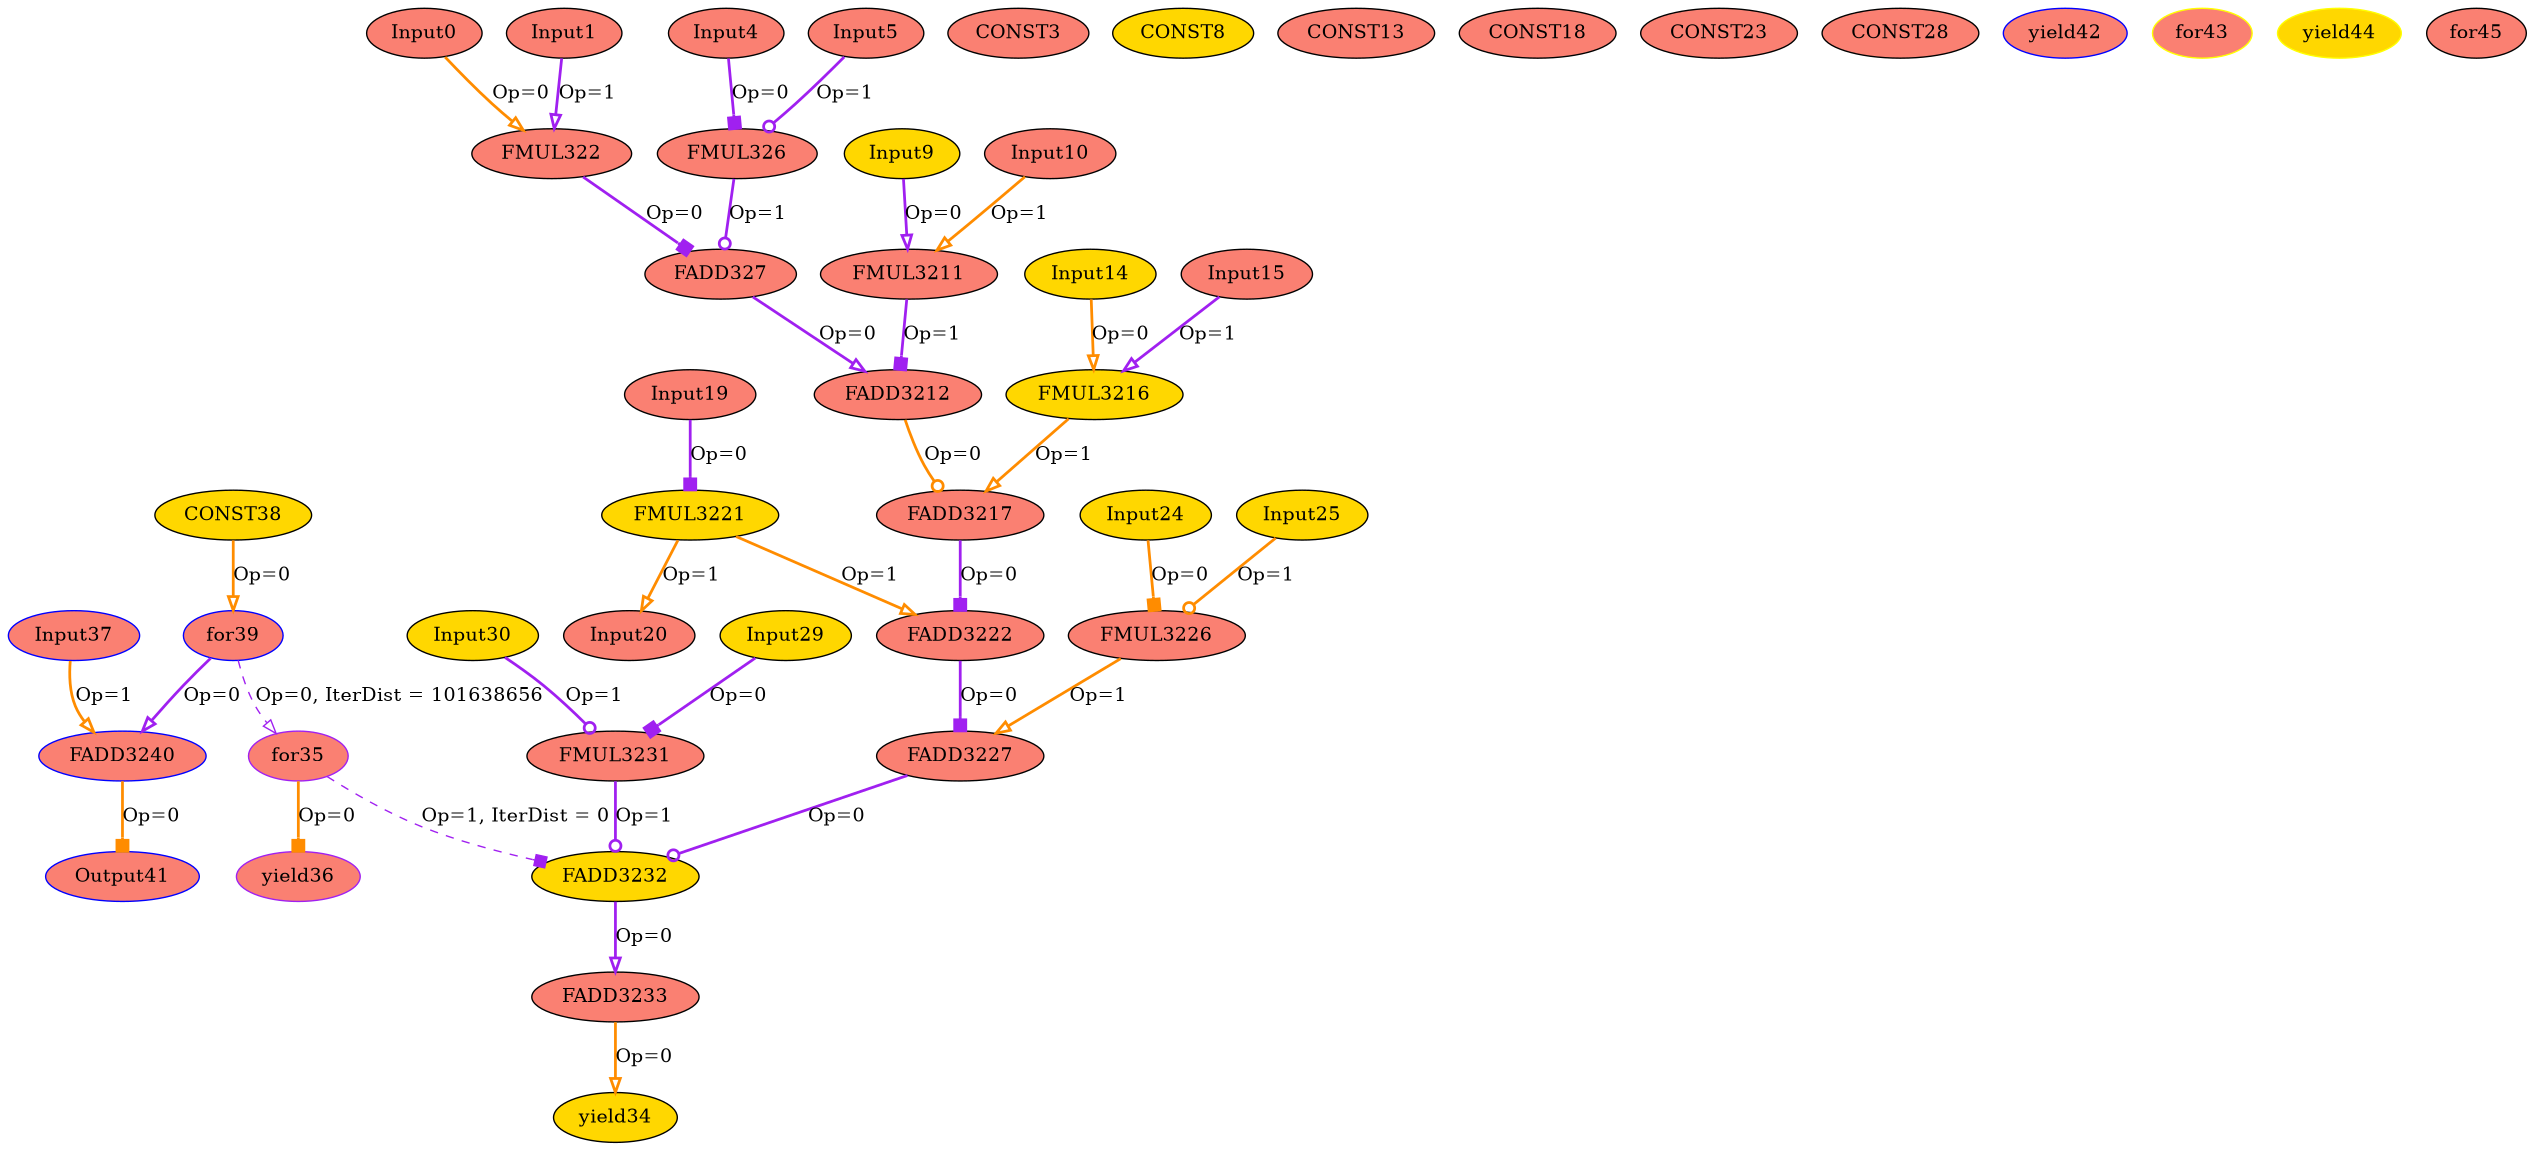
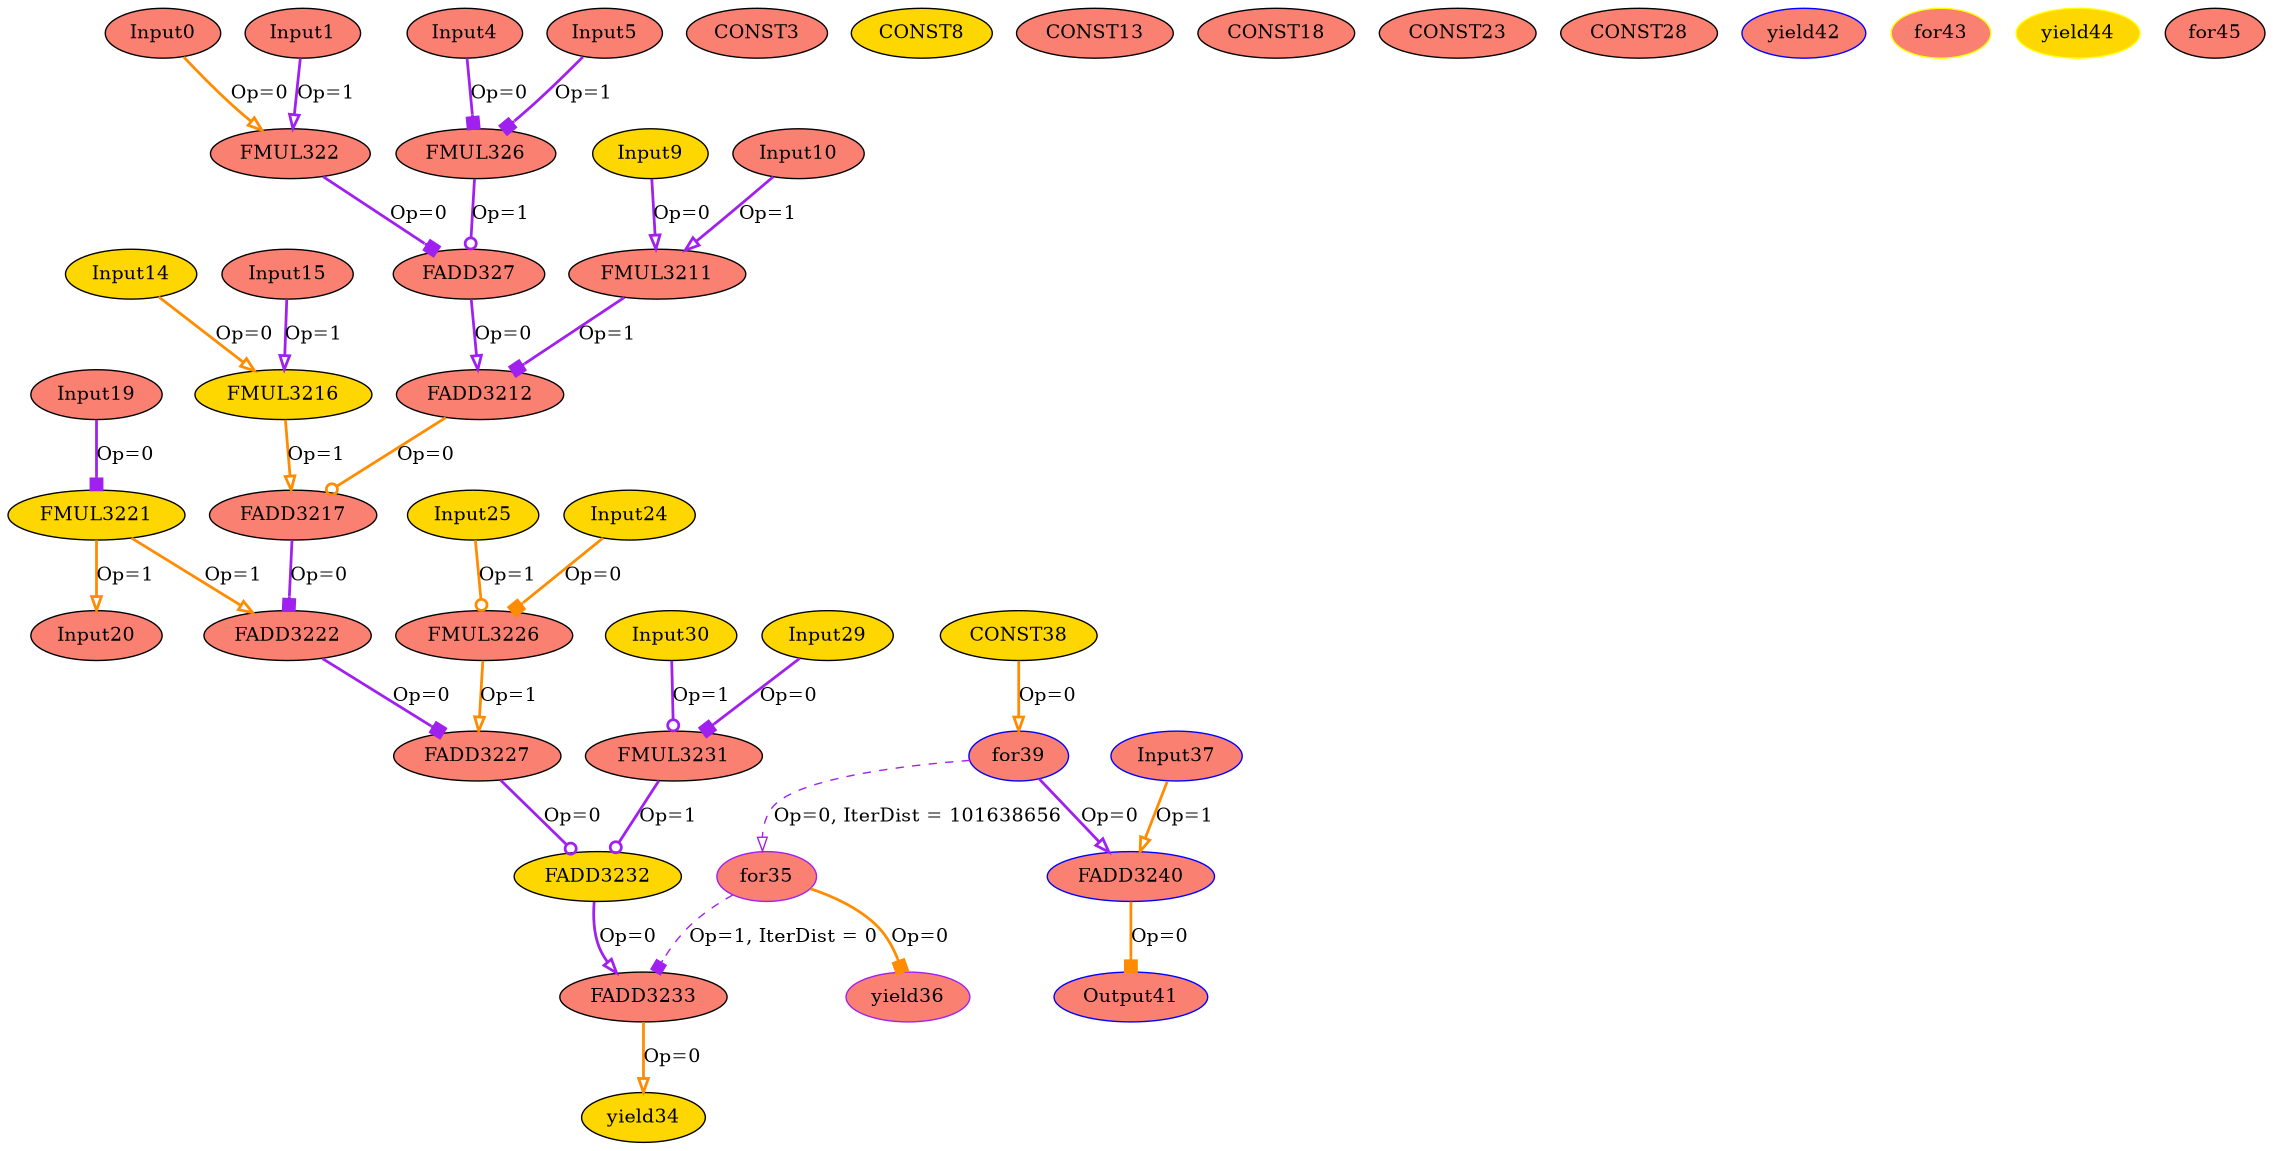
(810, 91) -> (549, 90)
(987, 209) -> (735, 209)
(426, 828) -> (693, 923)
